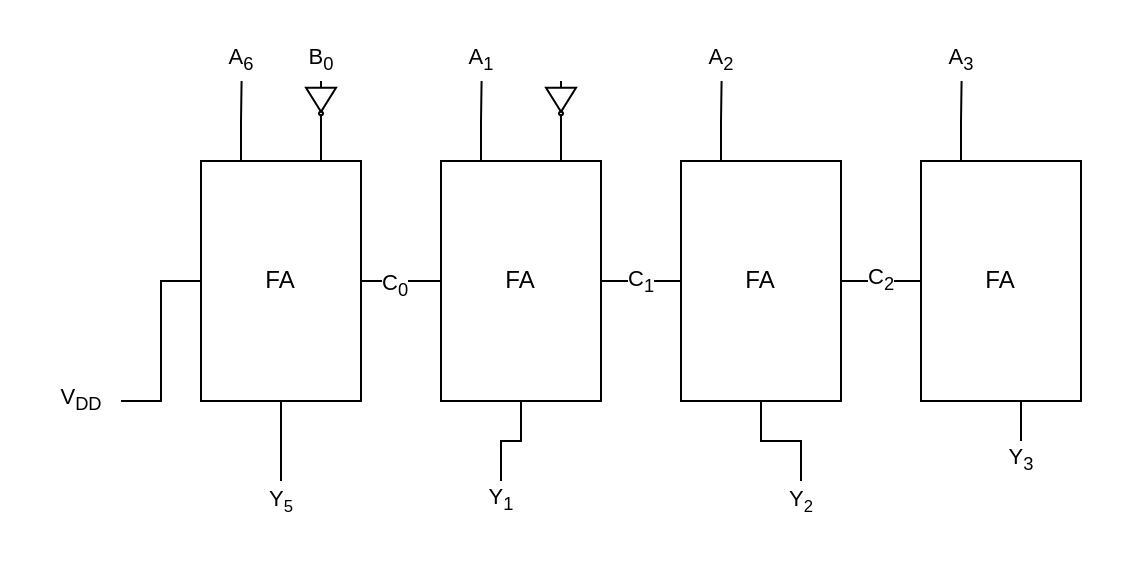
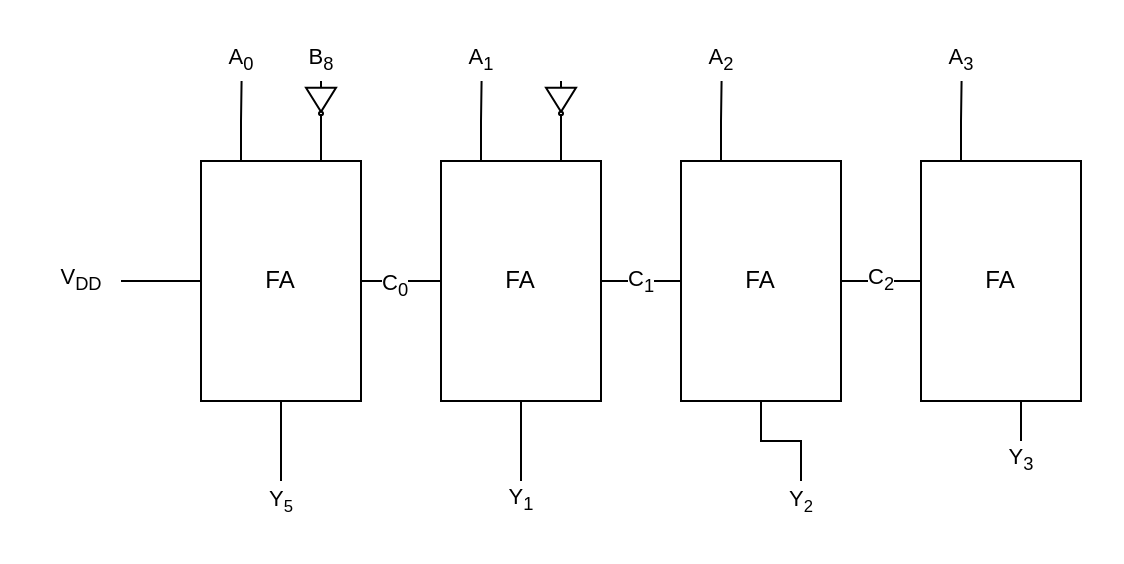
(242, 61) -> (242, 61)
(322, 61) -> (322, 61)
(81, 401) -> (81, 281)
(501, 501) -> (521, 501)
